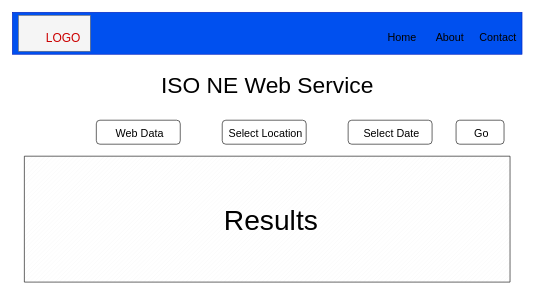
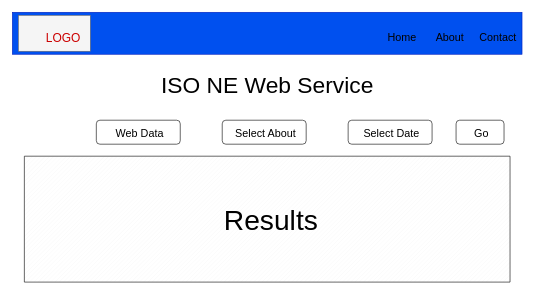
(264, 129) -> (264, 129)
